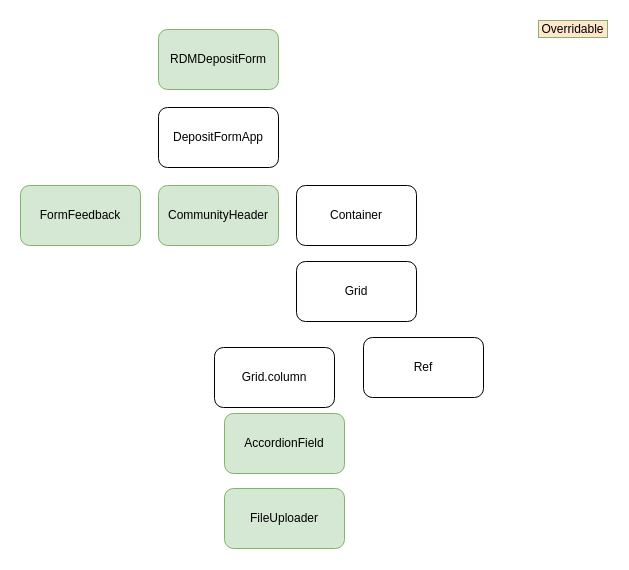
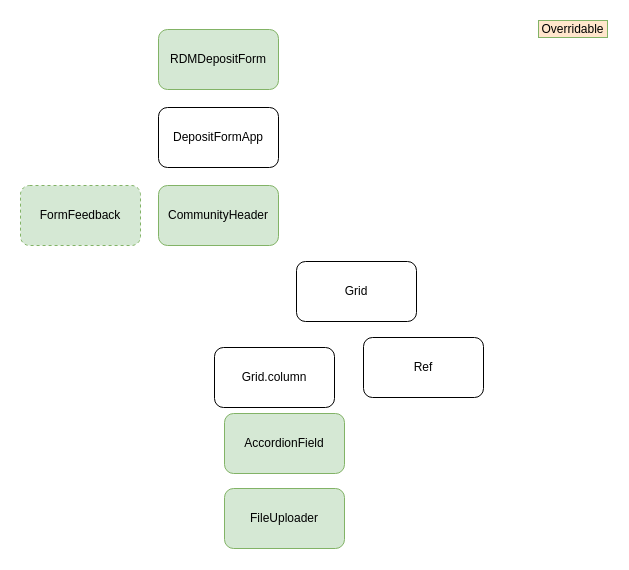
(81, 216) -> (81, 216)
(357, 216) -> none
